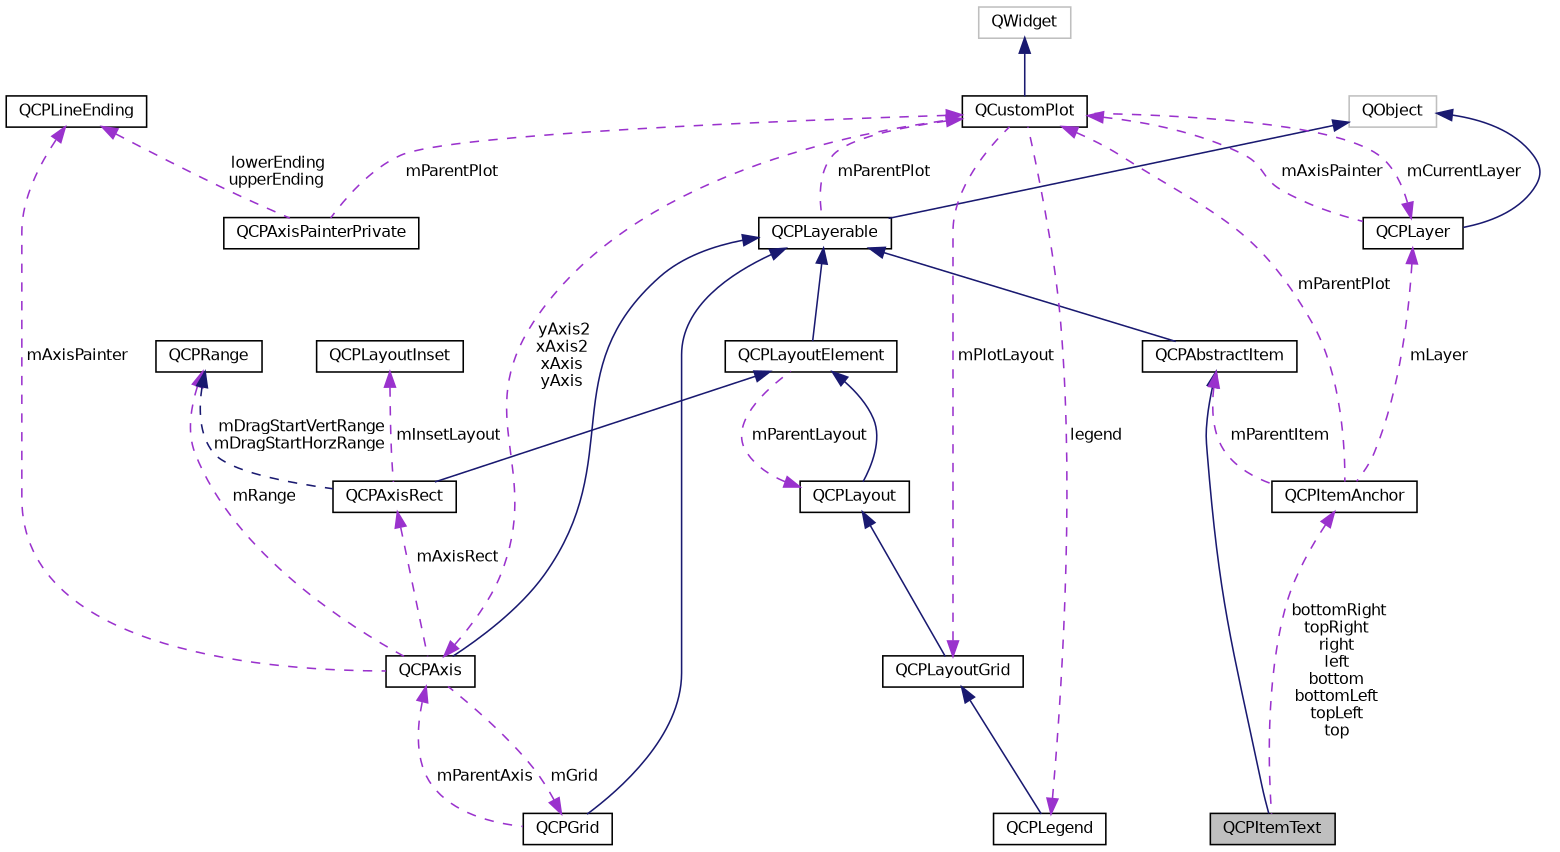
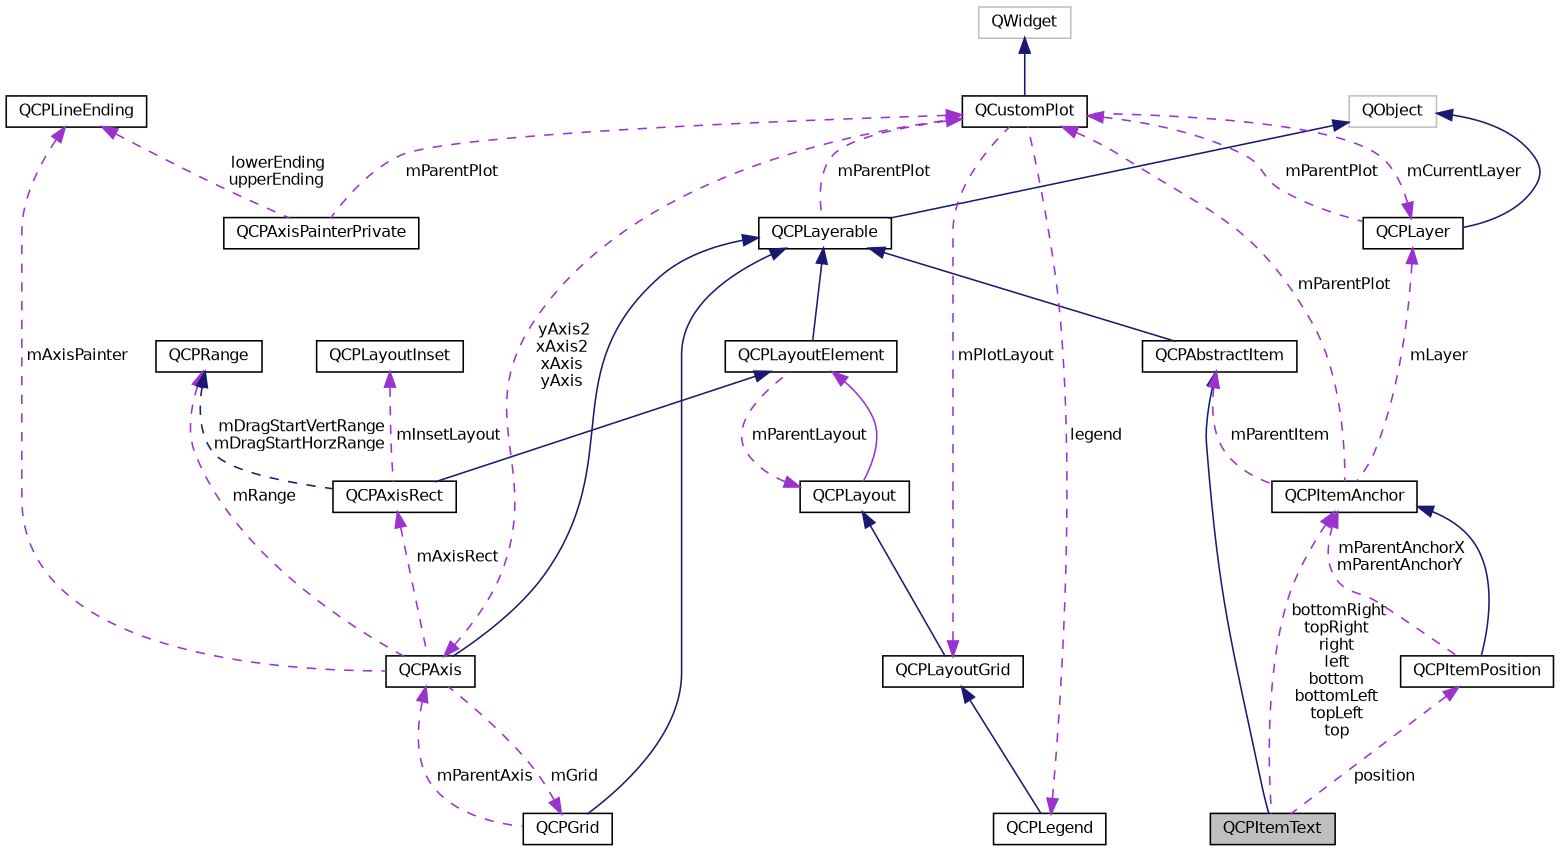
(1330, 172) -> (1330, 172)
(876, 428) -> (876, 428)
none -> (1477, 671)
